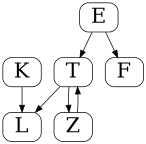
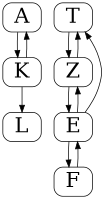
none -> (22, 17)
none -> (68, 96)
(50, 97) -> none
none -> (78, 103)
none -> (78, 158)
